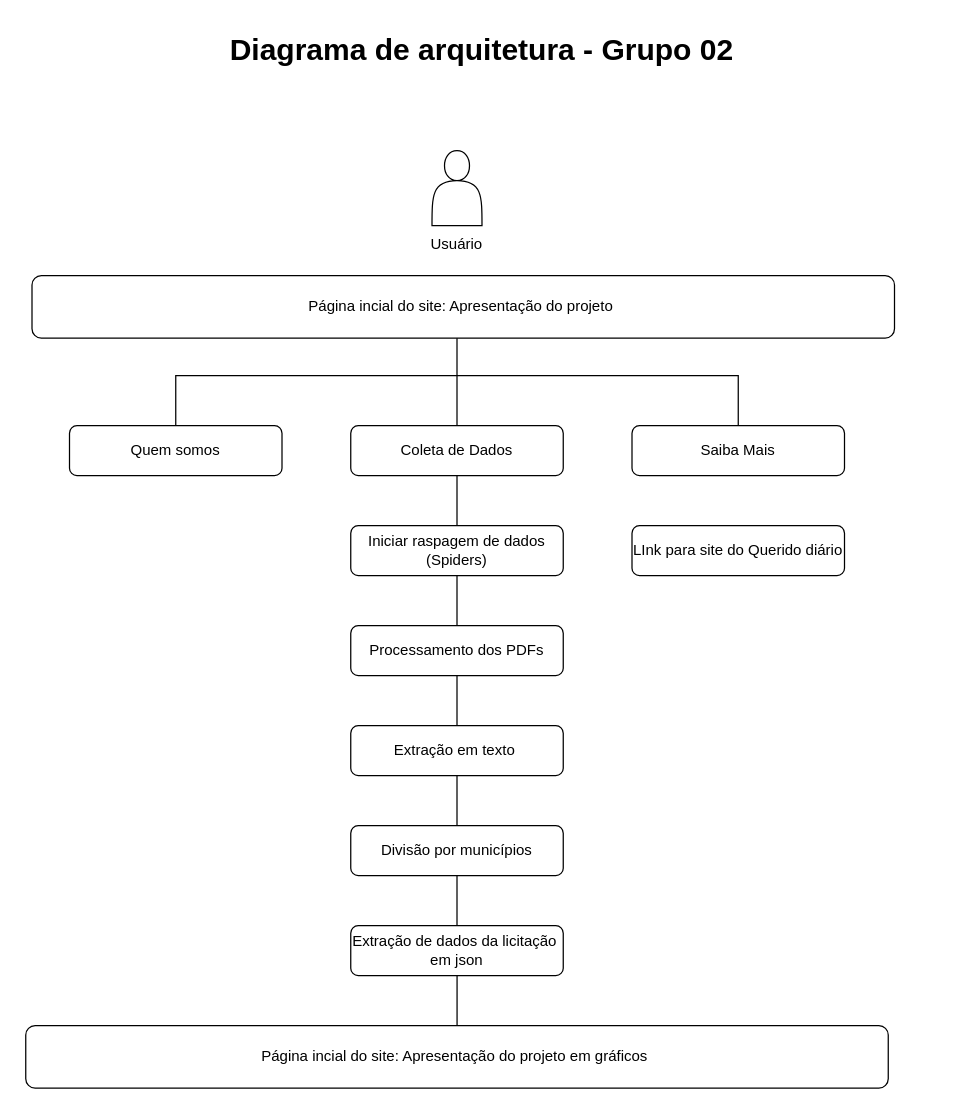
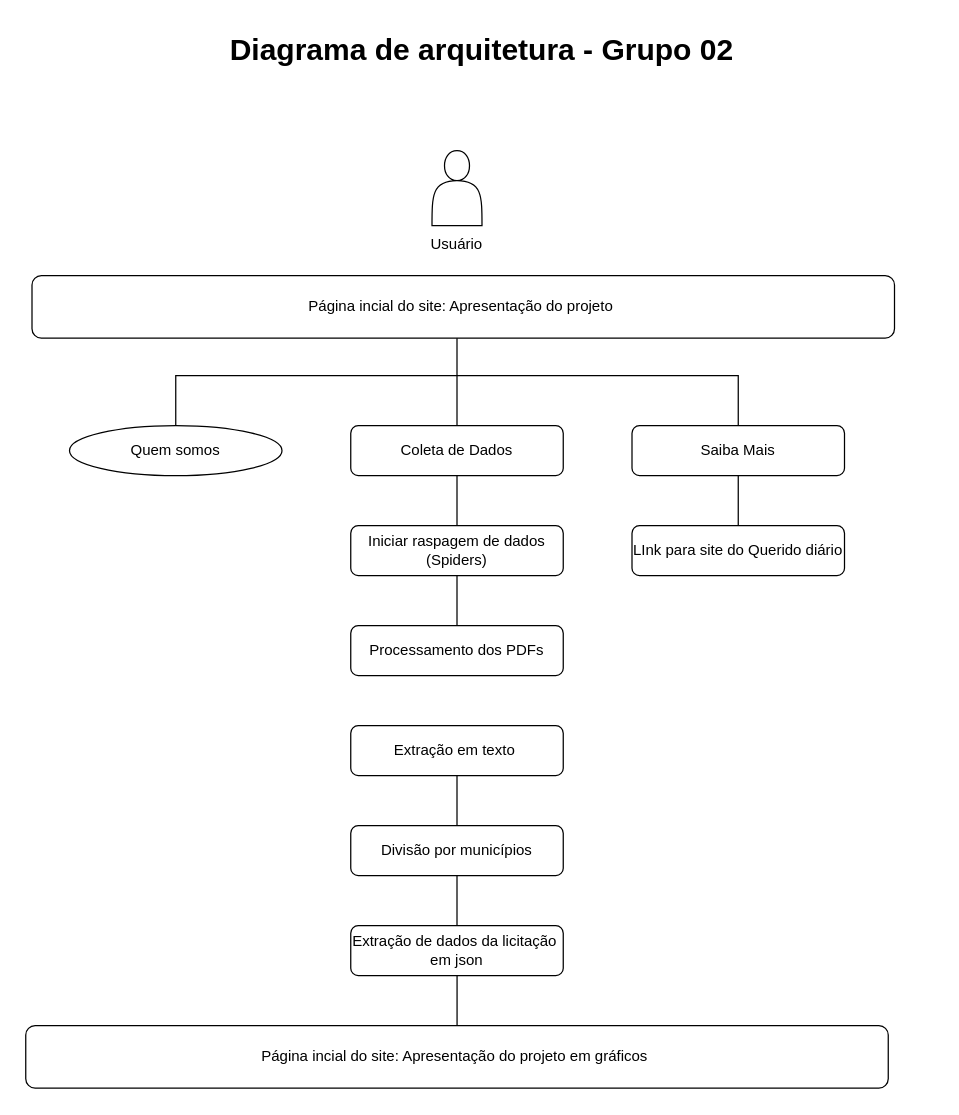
(176, 451) -> (176, 451)
none -> (738, 501)
(457, 701) -> none
